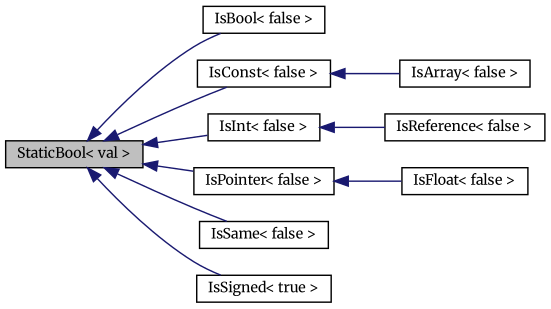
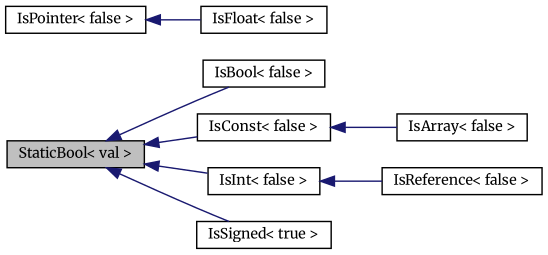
(175, 169) -> none
(264, 235) -> none
